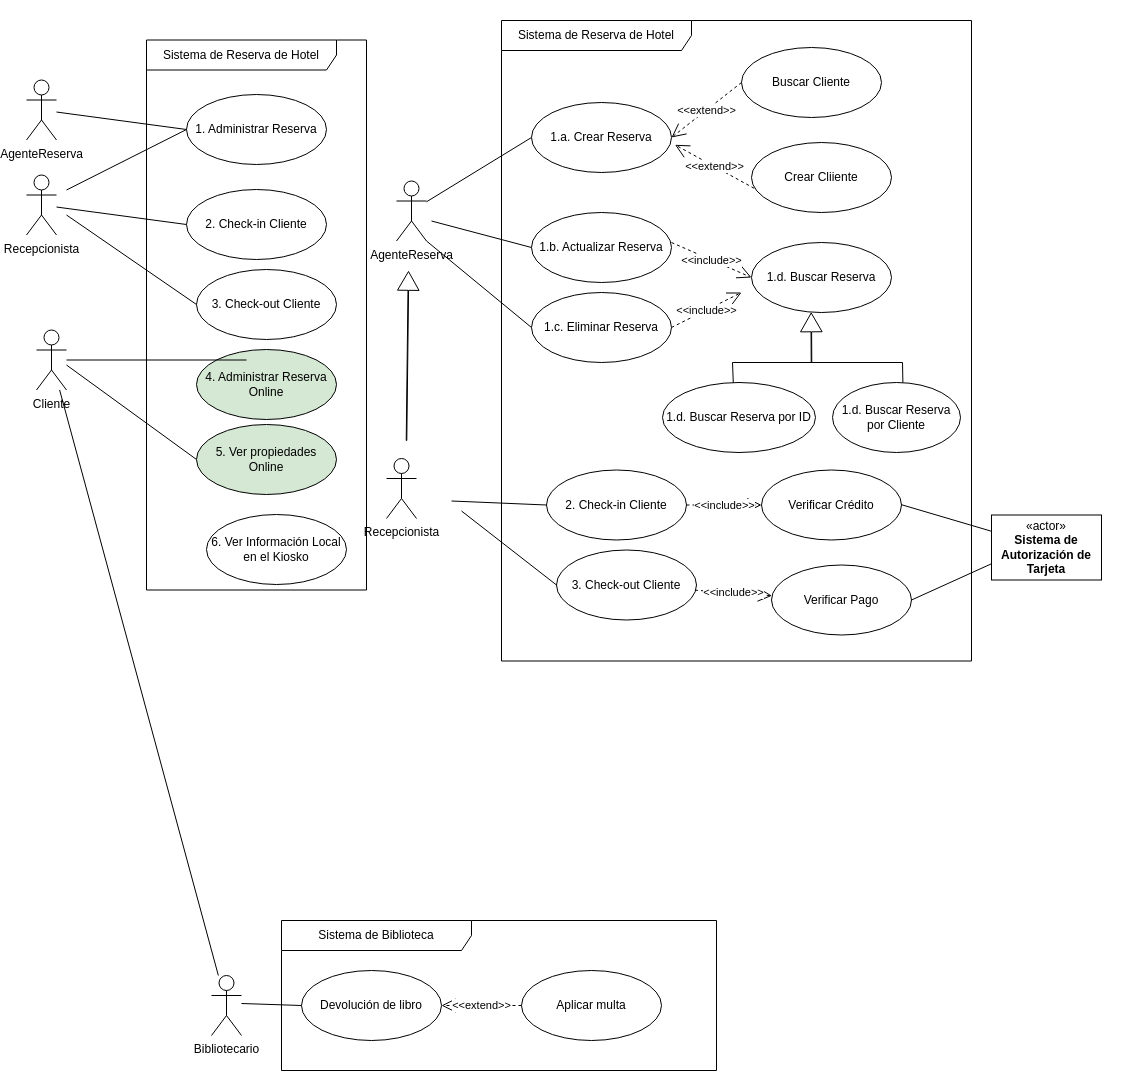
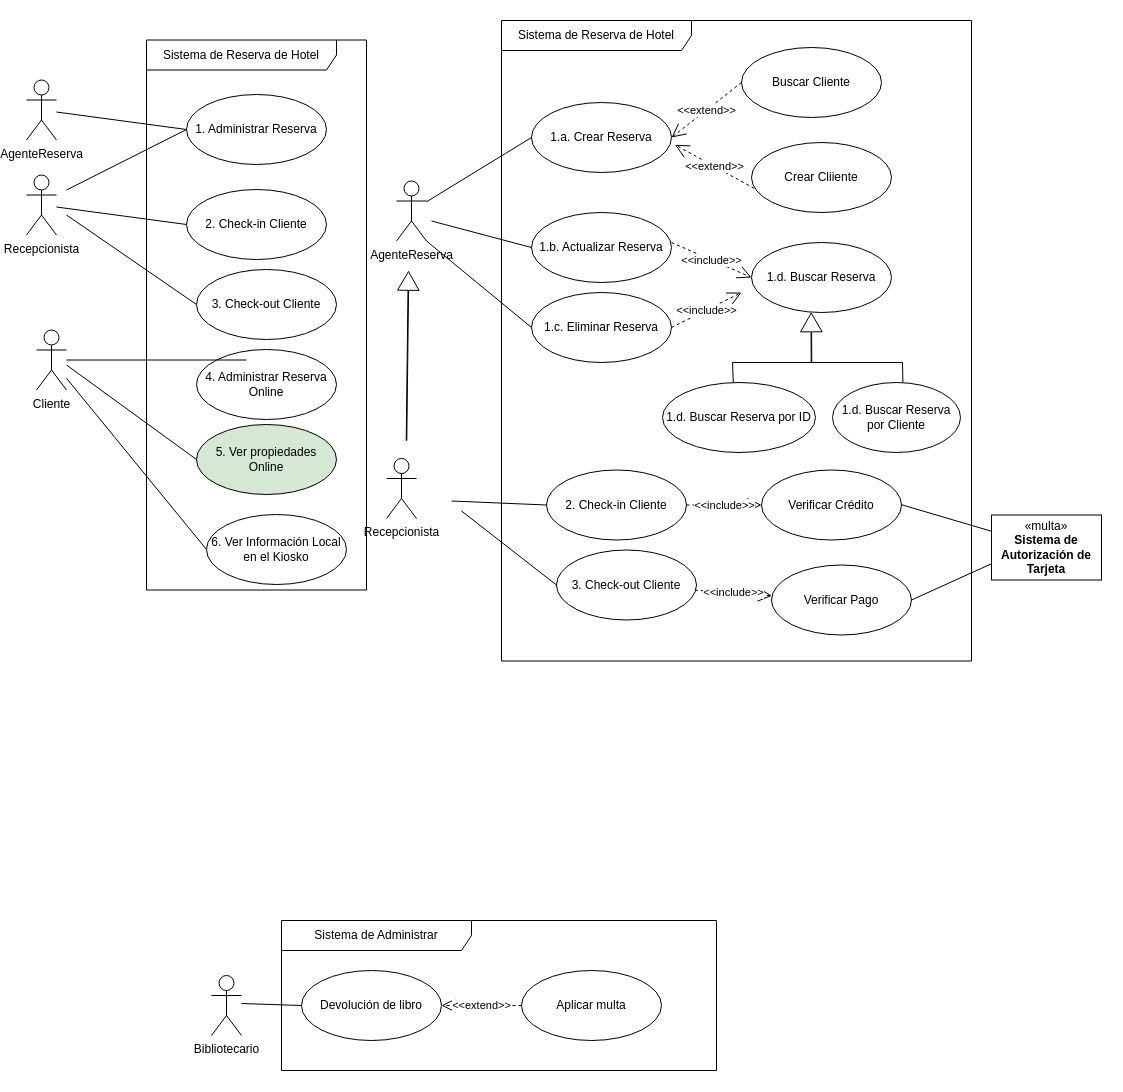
(267, 385) -> (267, 385)
(1047, 548) -> (1047, 548)
(139, 683) -> (136, 464)
(377, 936) -> (377, 936)
